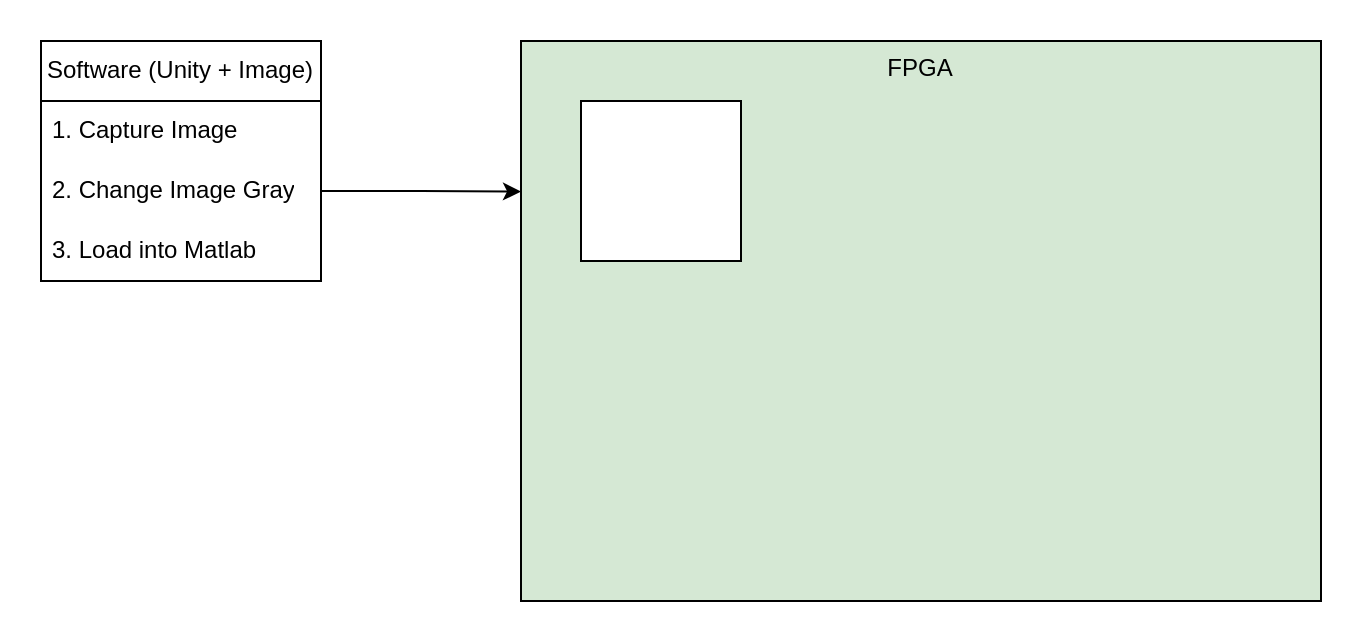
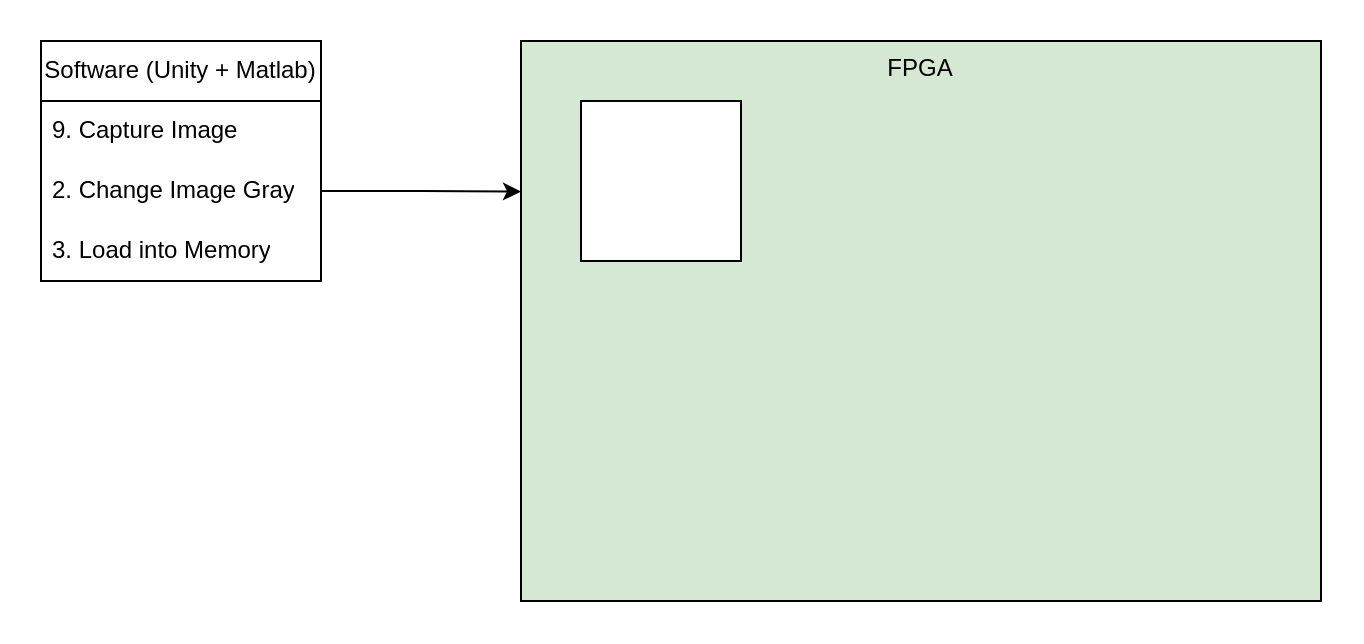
(181, 71) -> (181, 71)
(151, 131) -> (151, 131)
(162, 251) -> (165, 251)
